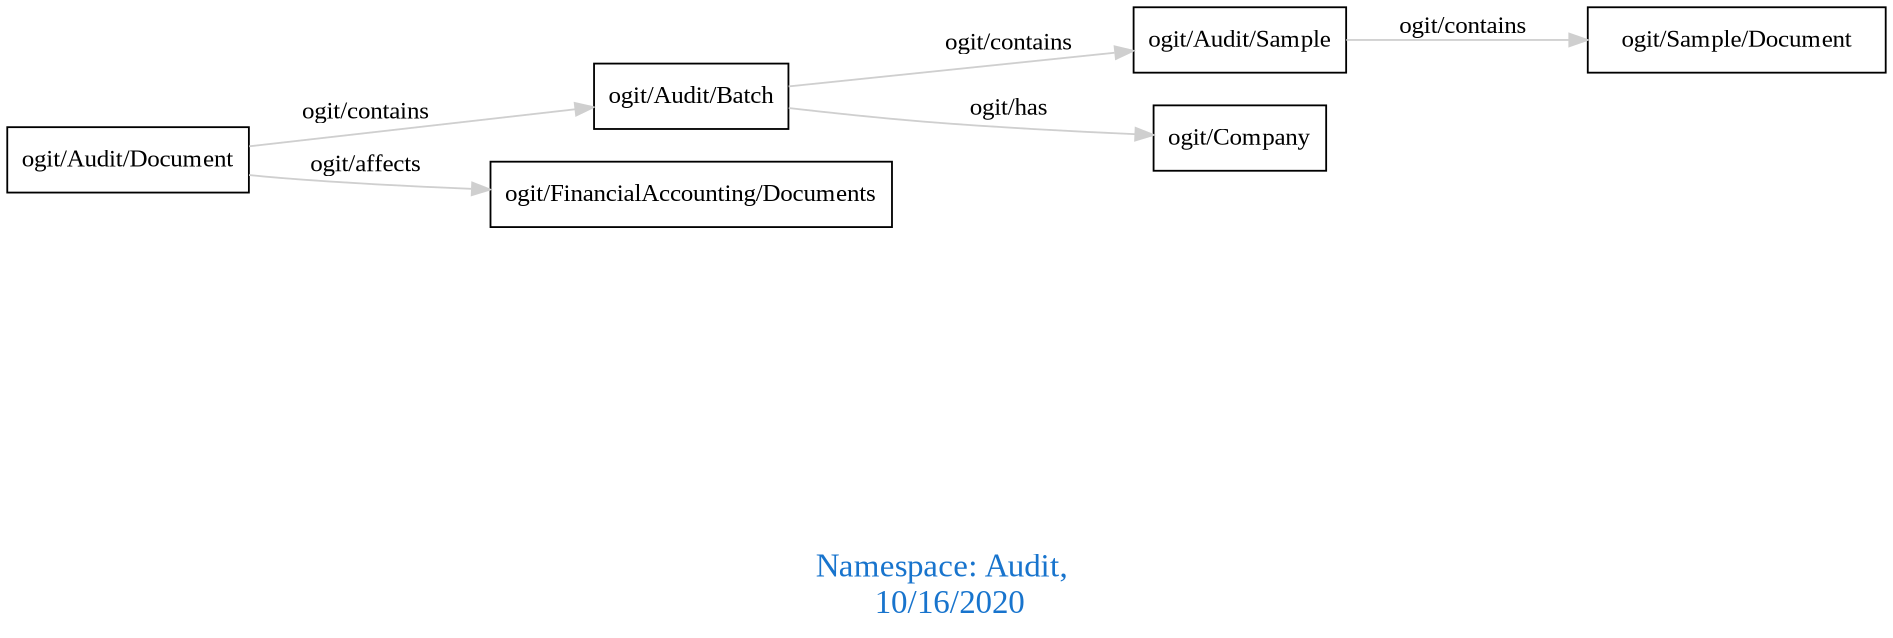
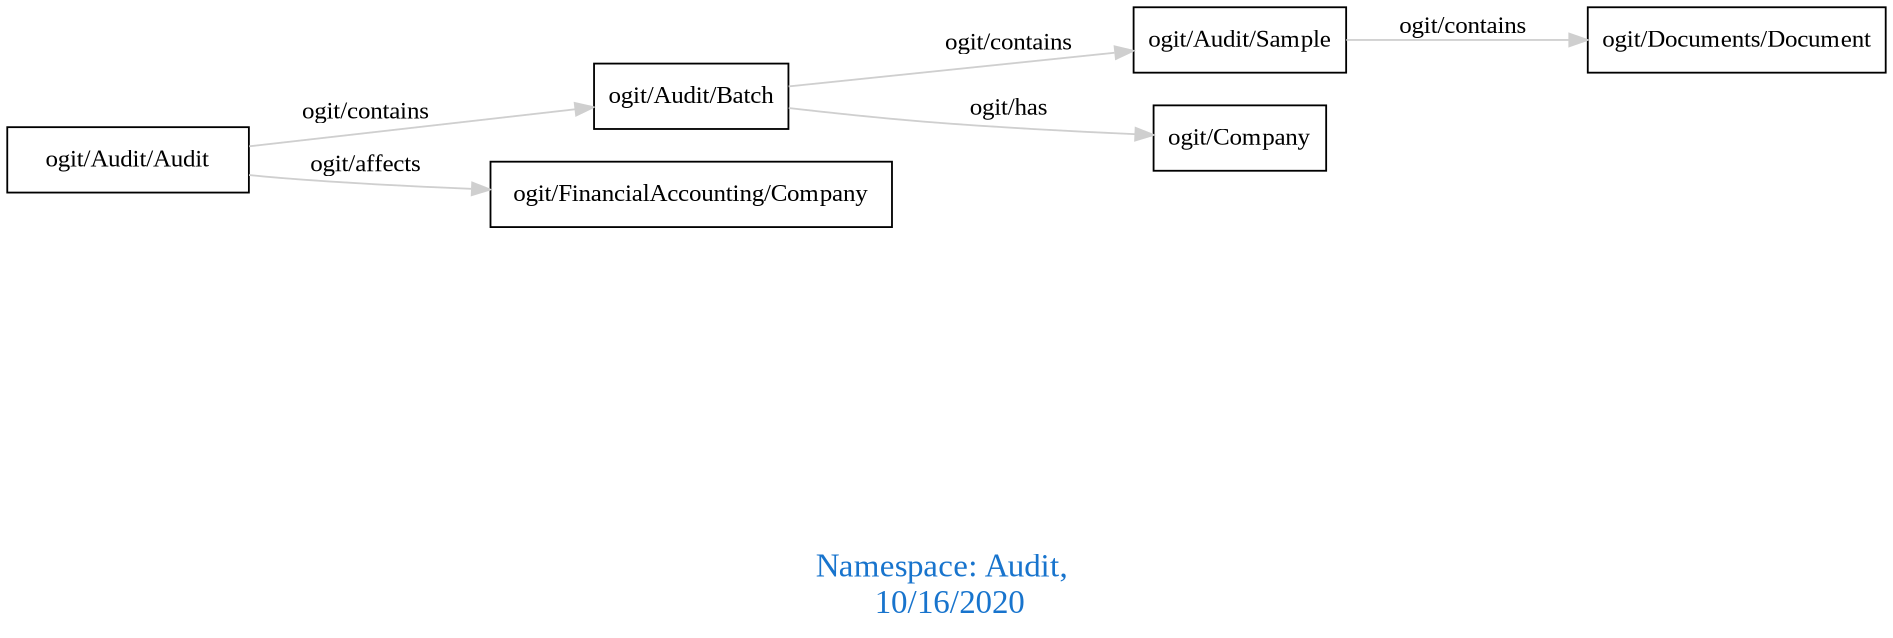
(1737, 40) -> (1737, 40)
(128, 160) -> (128, 160)
(691, 194) -> (691, 194)
